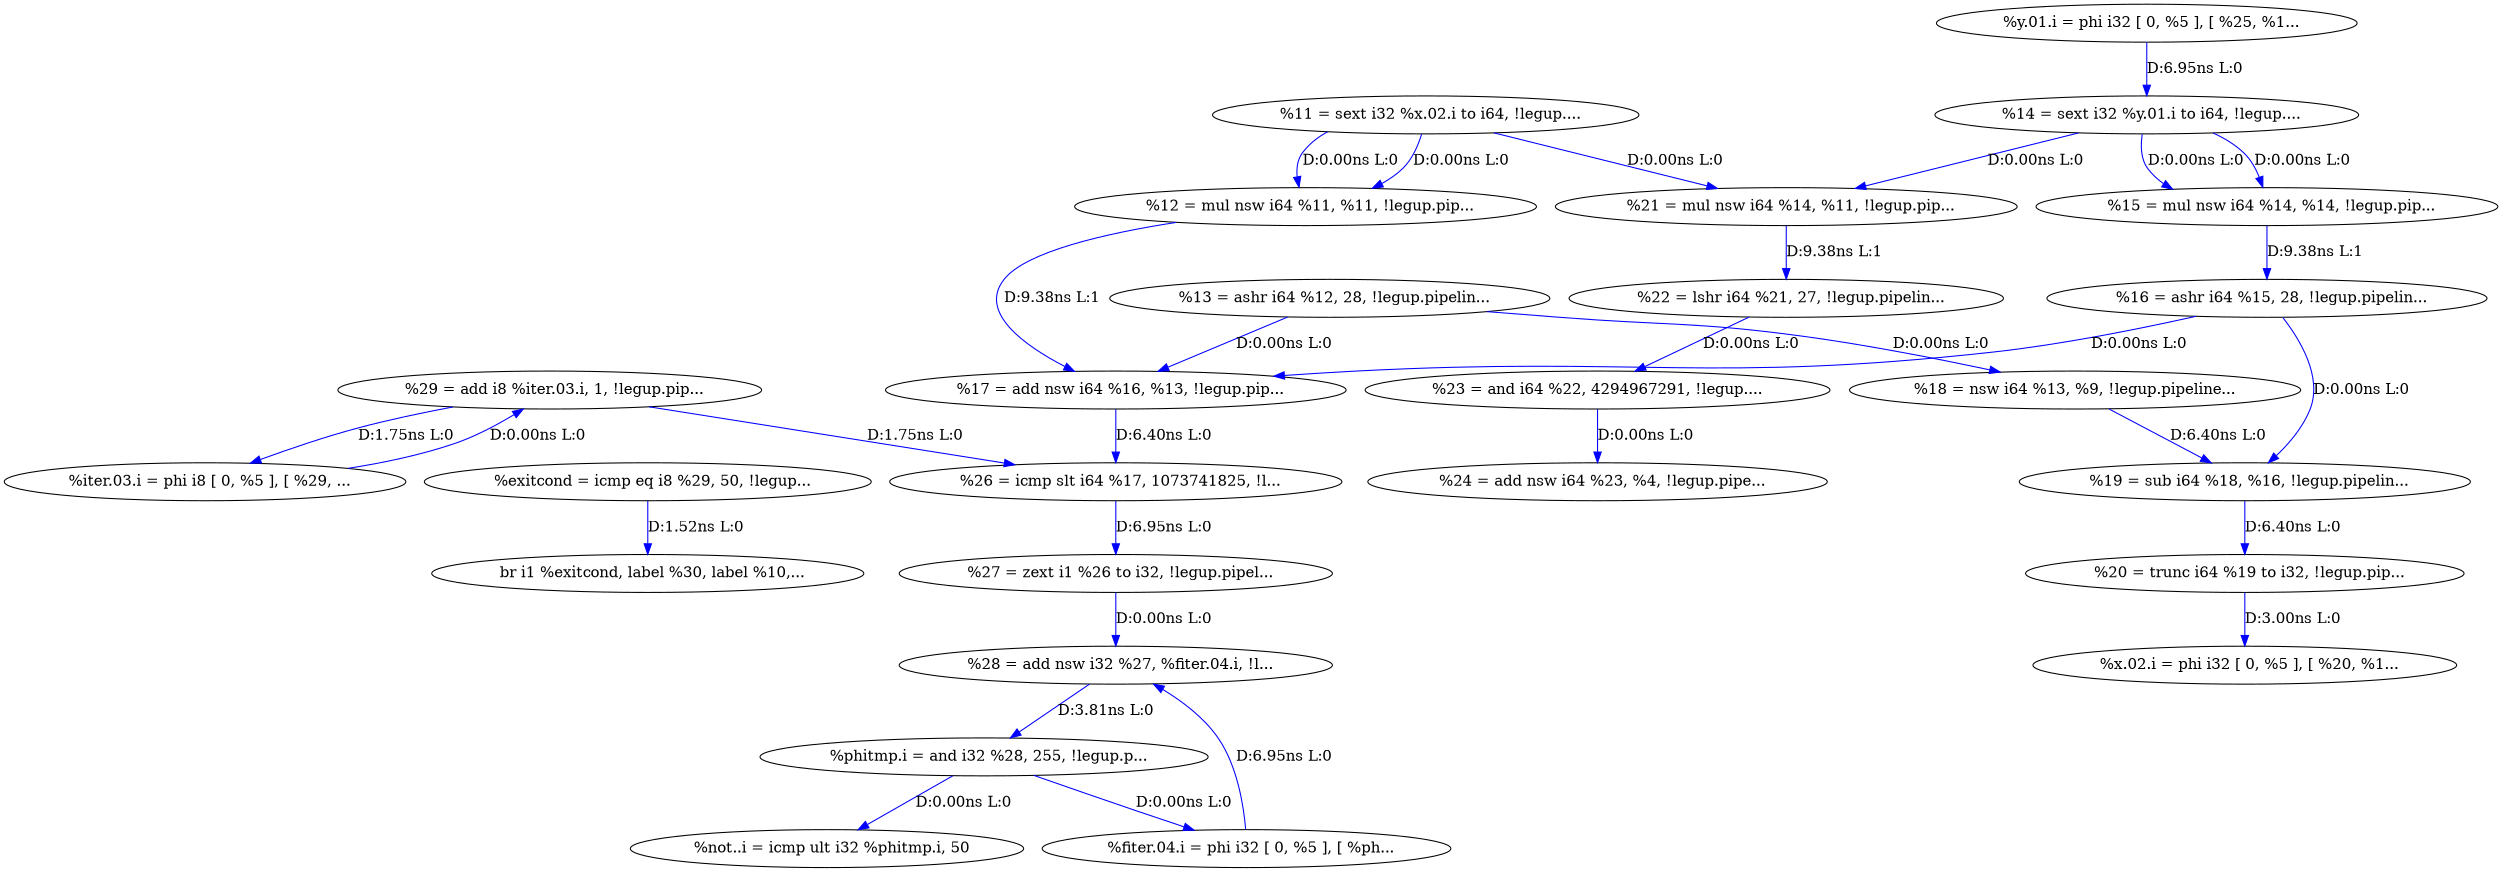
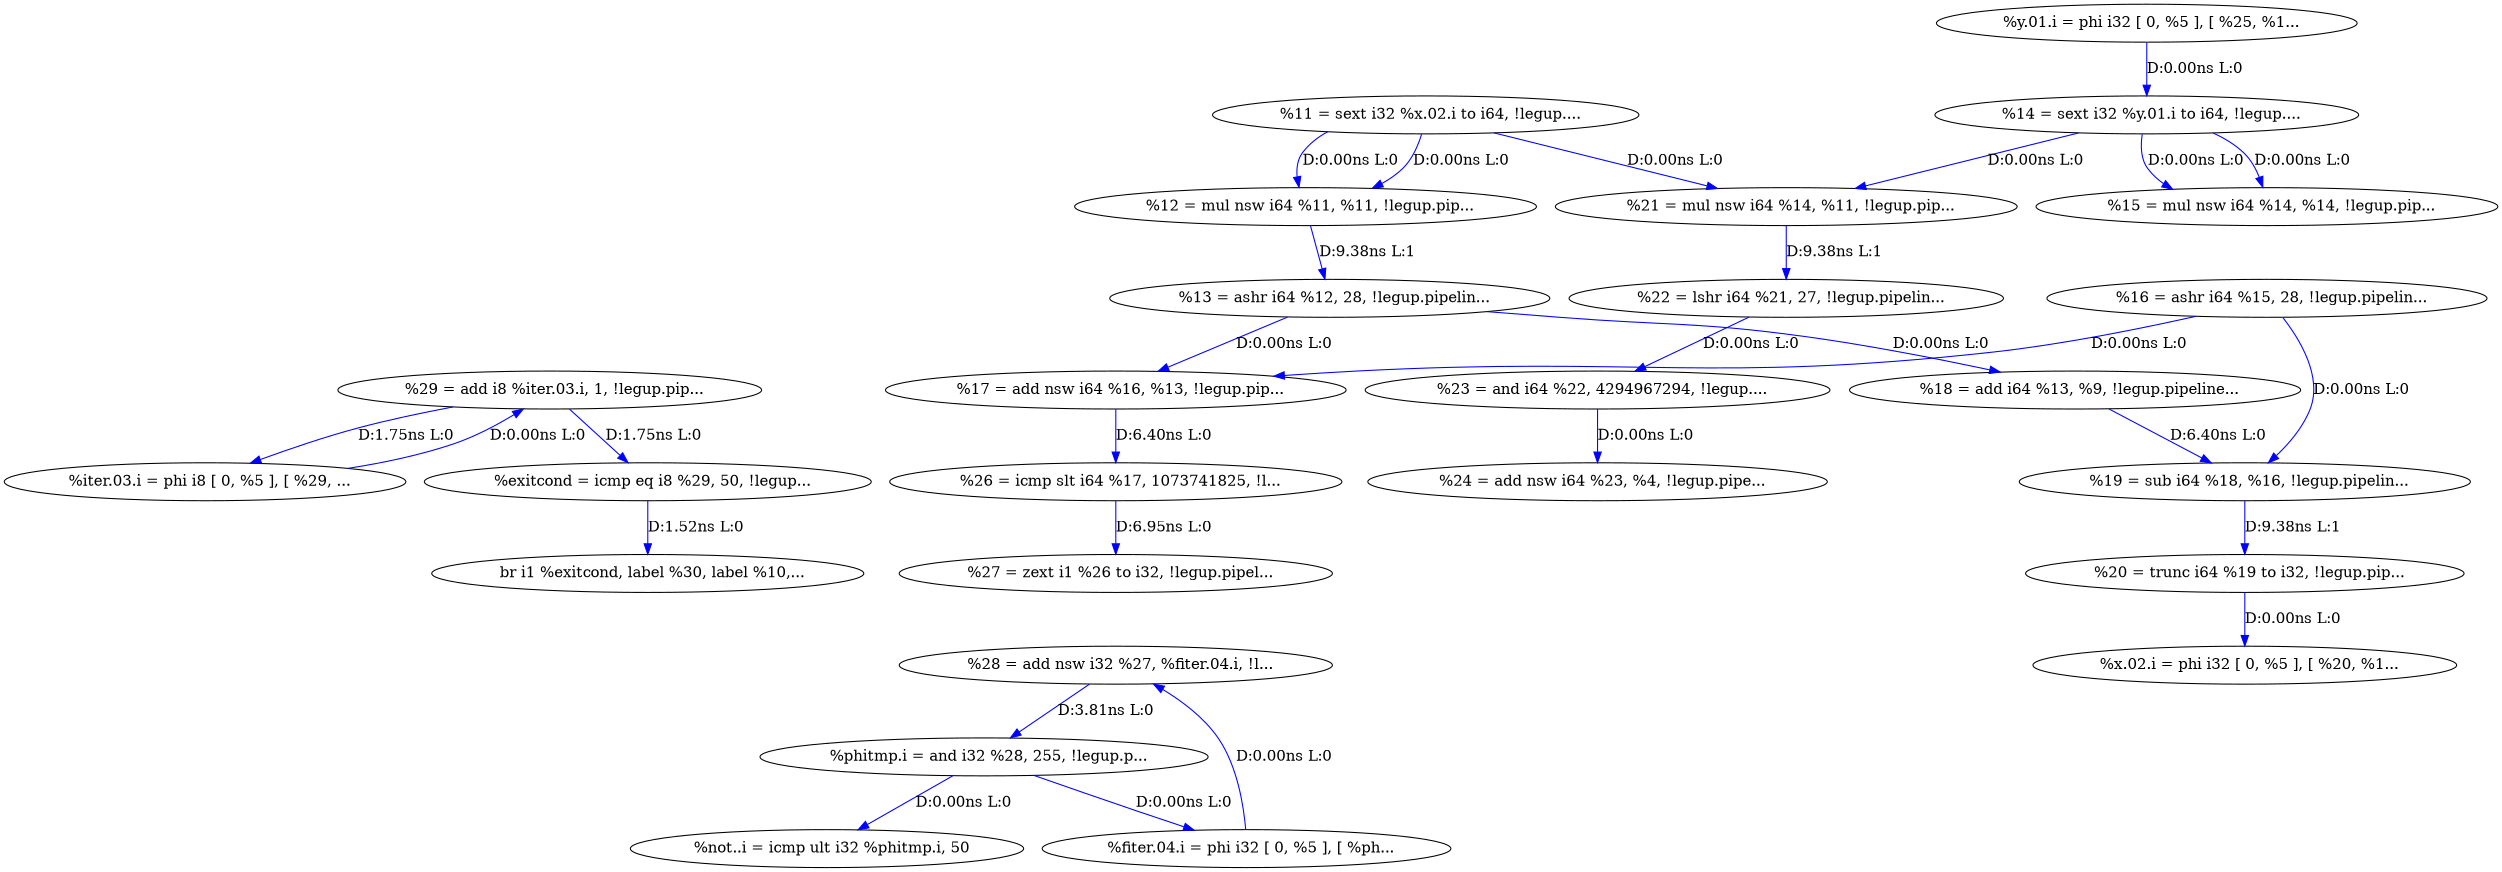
(2195, 69) -> (2195, 69)
(2267, 247) -> none
(1029, 261) -> (1316, 247)
(1598, 390) -> (1598, 390)
(2075, 390) -> (2075, 390)
(827, 435) -> (595, 432)
(2293, 528) -> (2293, 528)
(1116, 614) -> none
(2293, 619) -> (2293, 619)
(1284, 757) -> (1284, 757)
